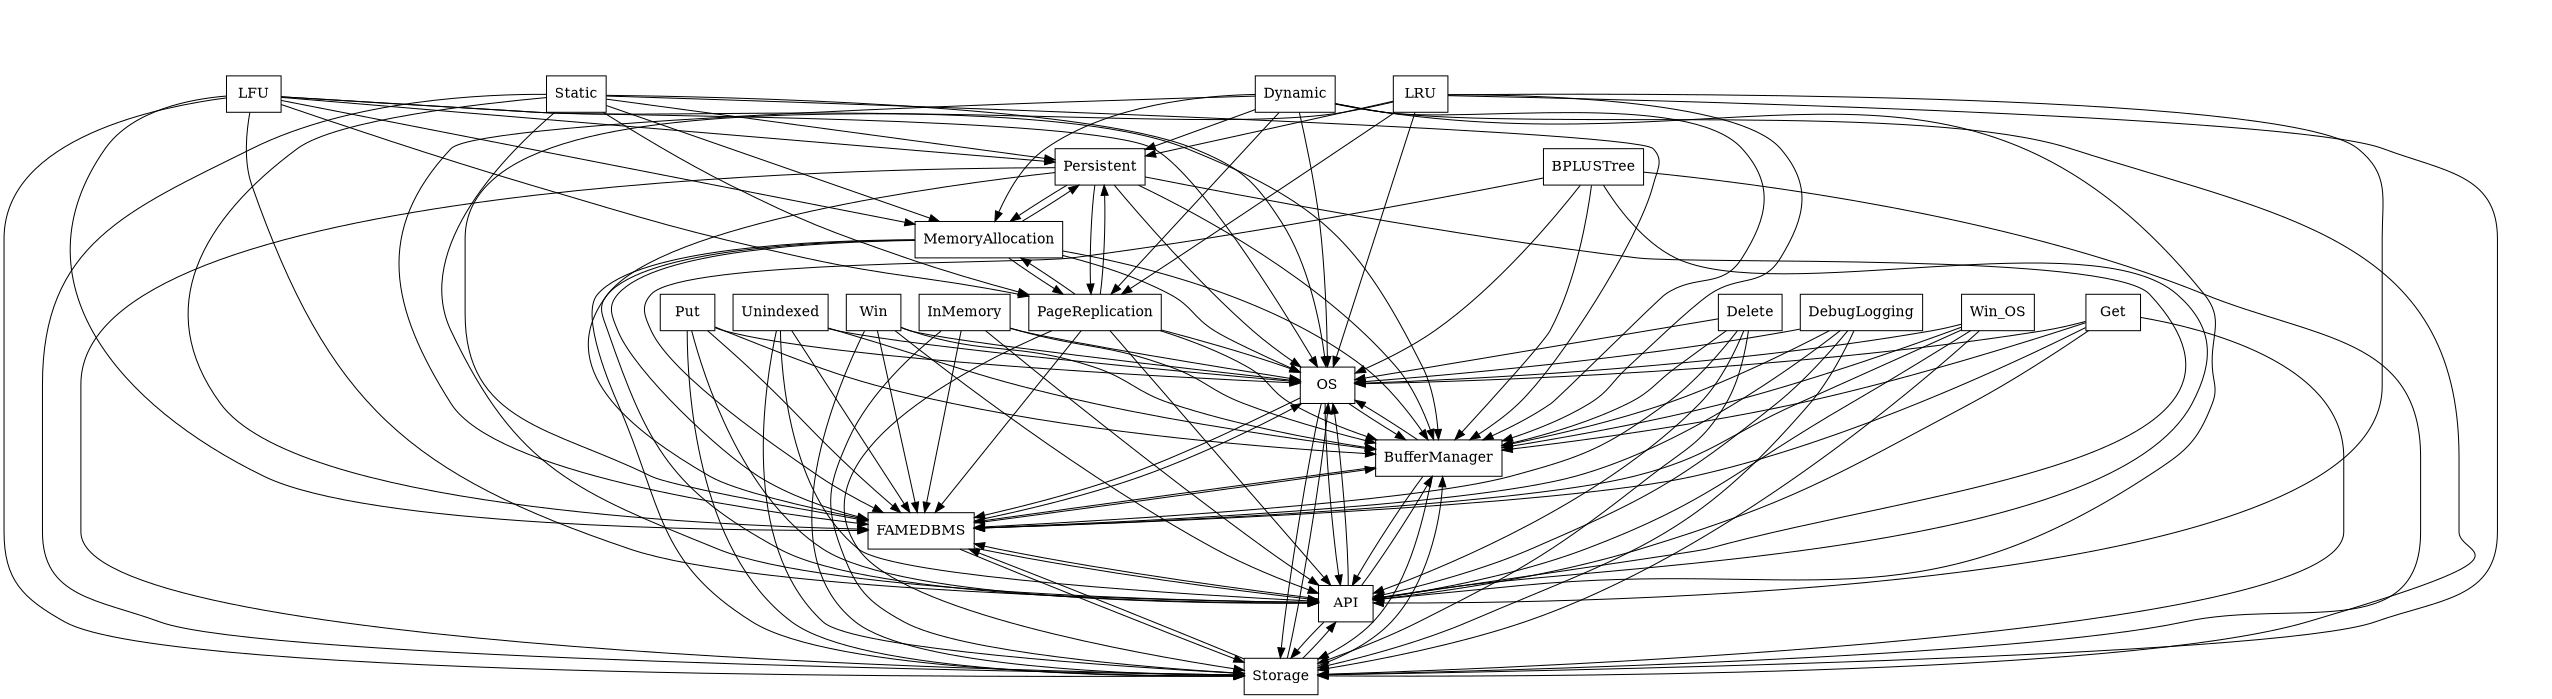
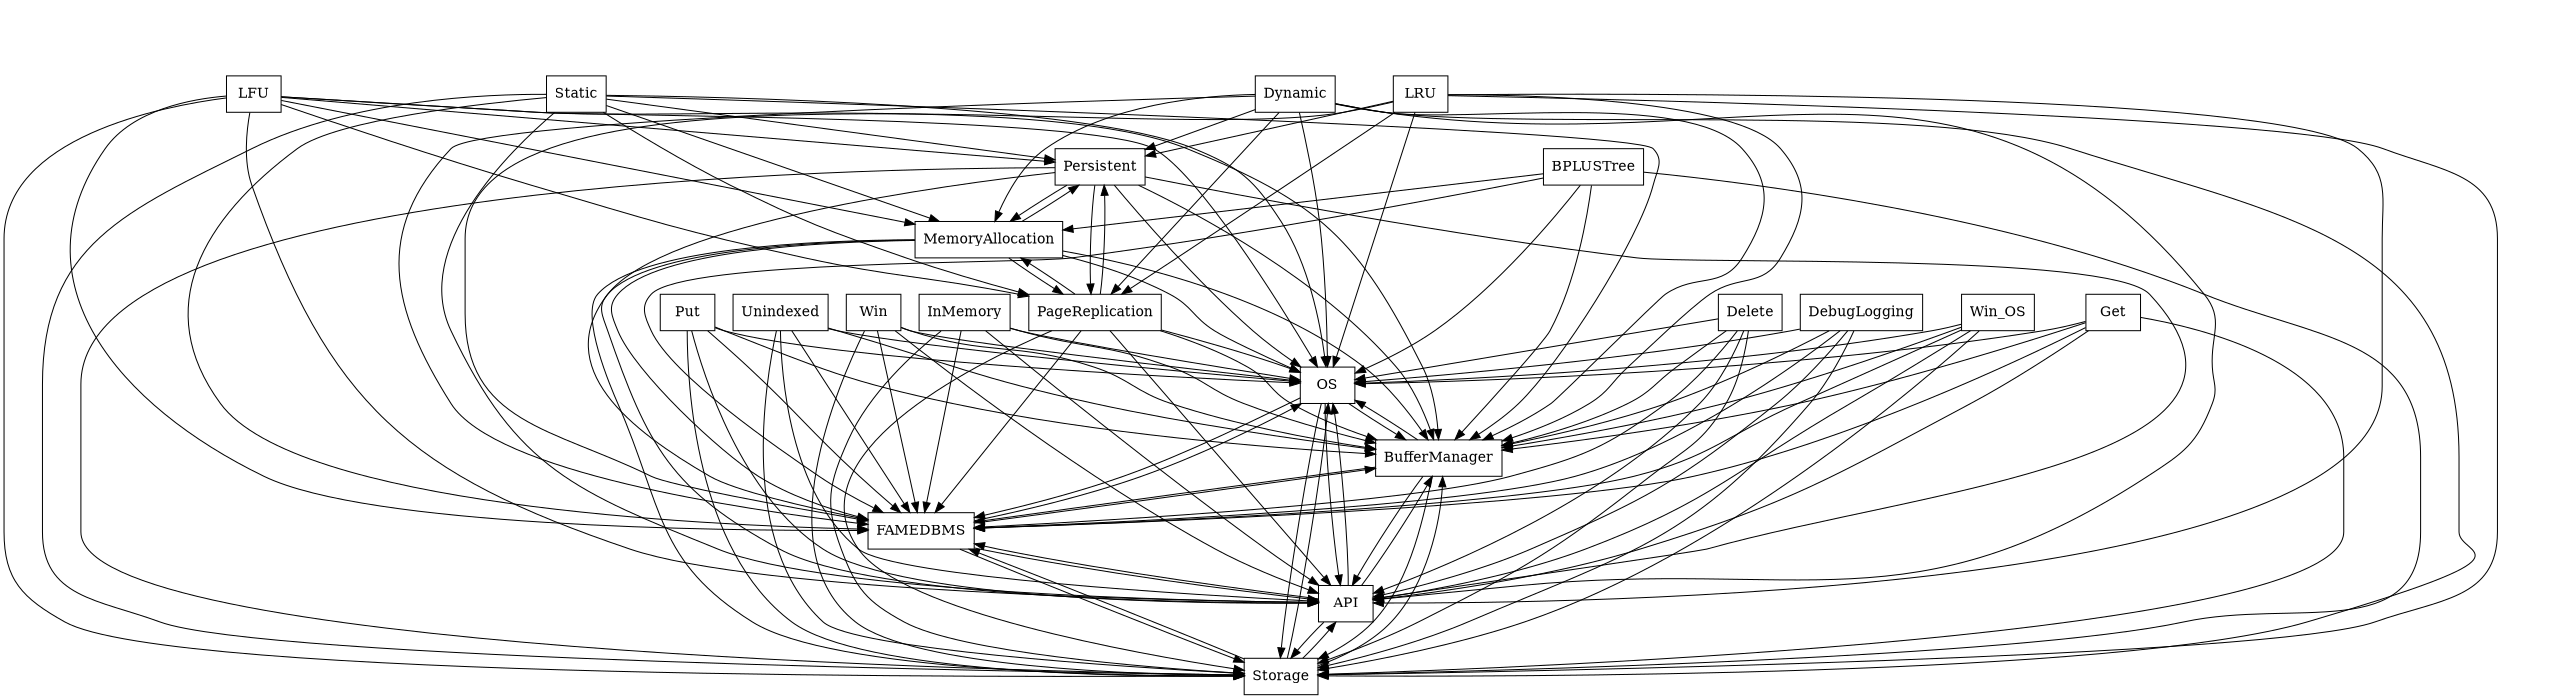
(2153, 445) -> (1332, 199)
